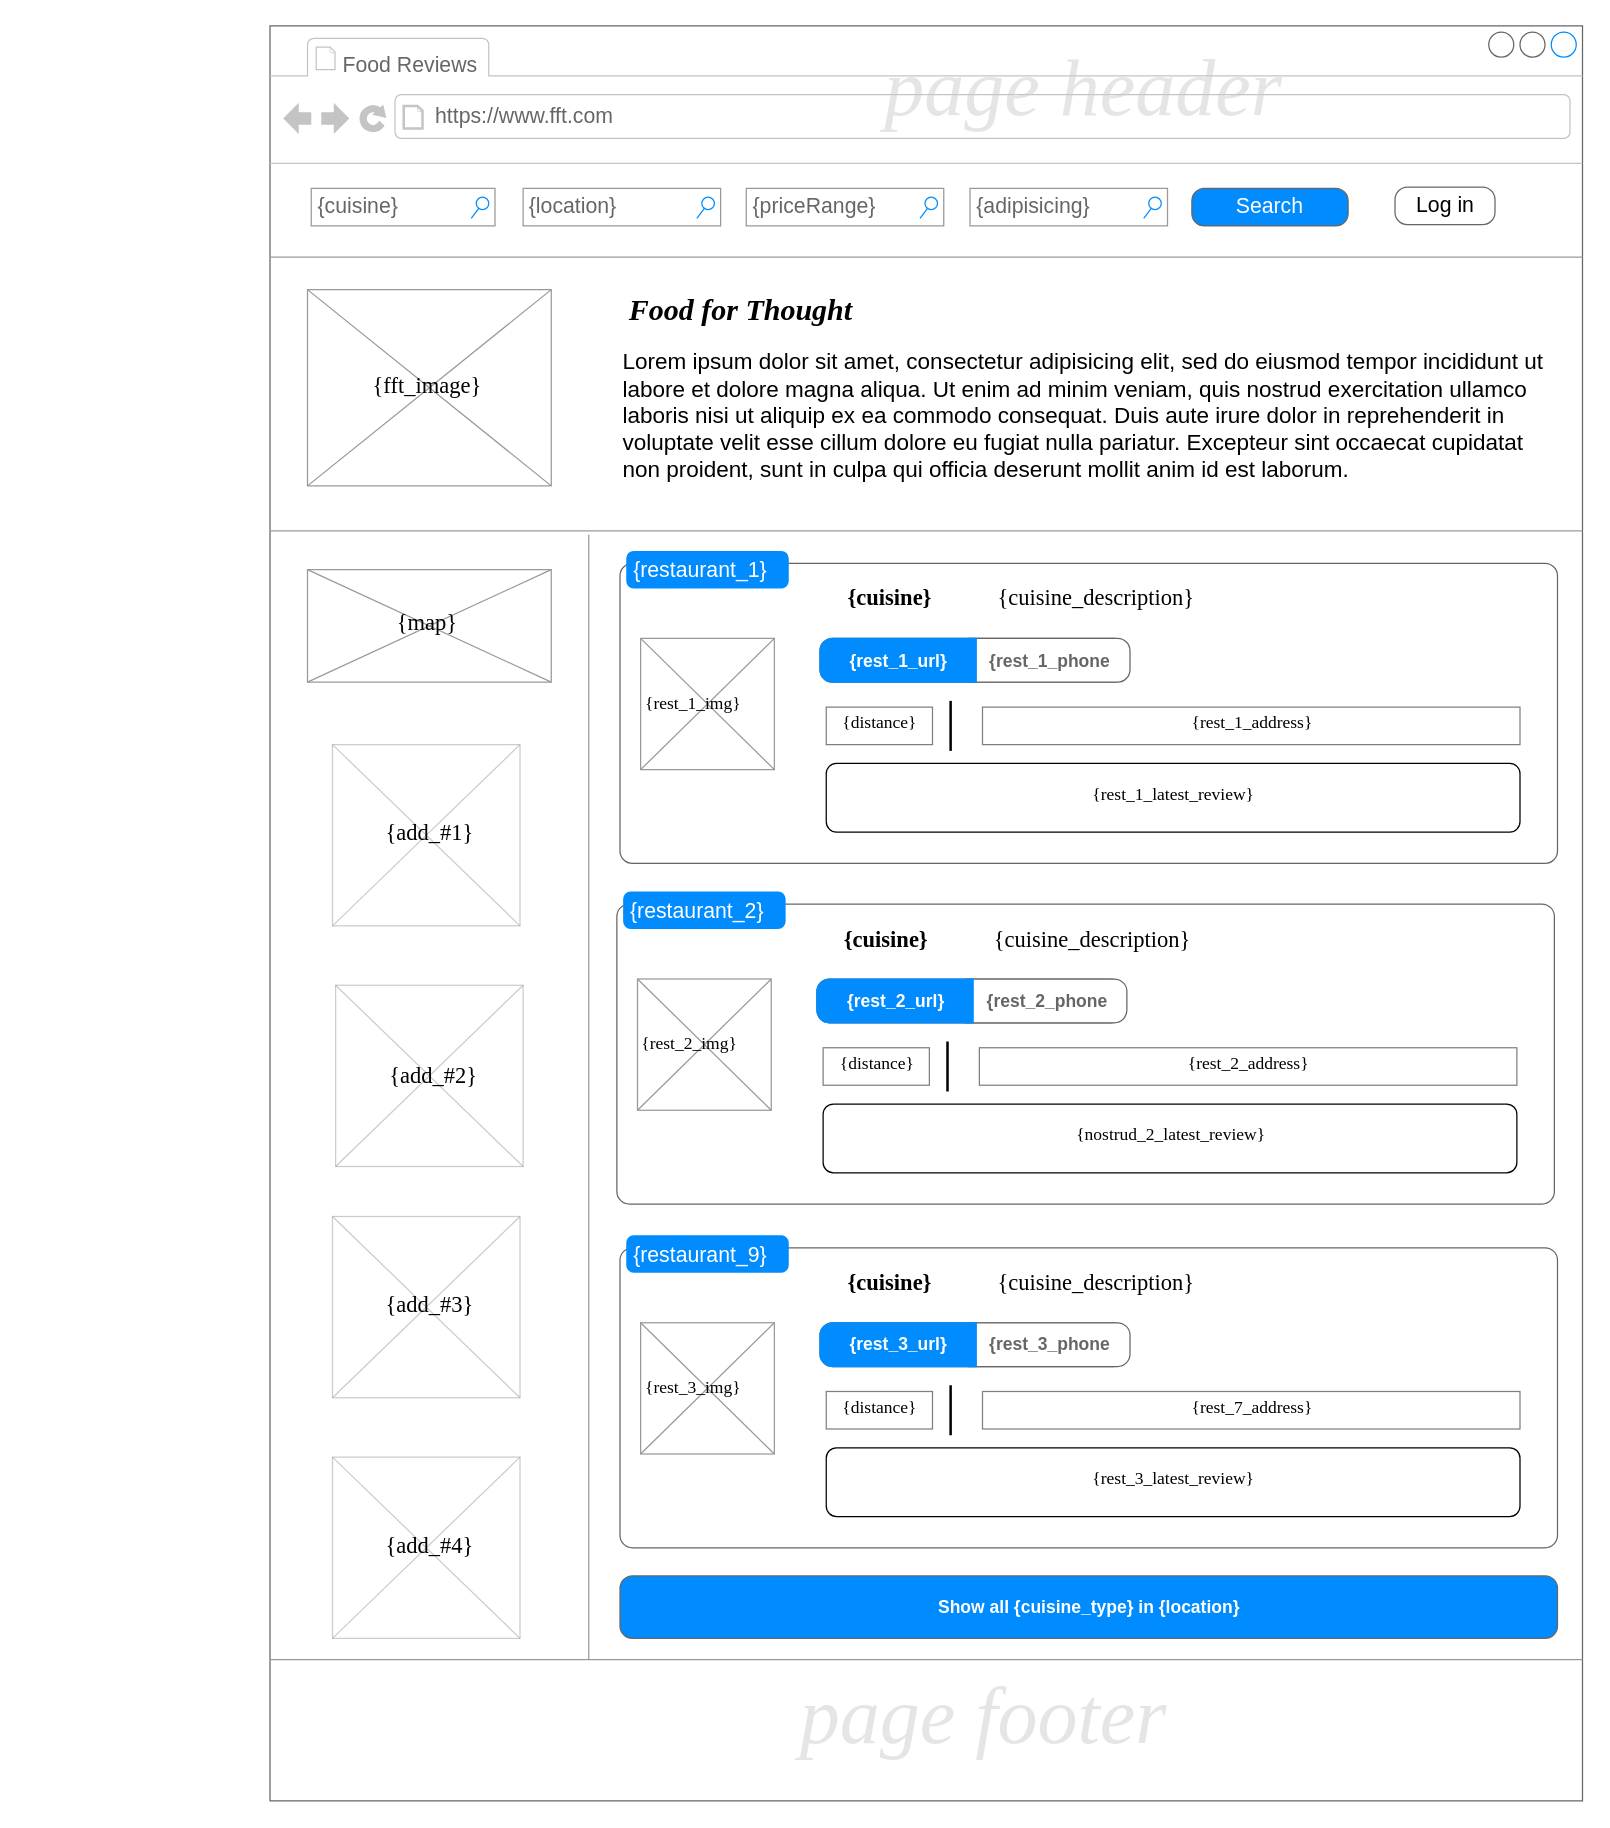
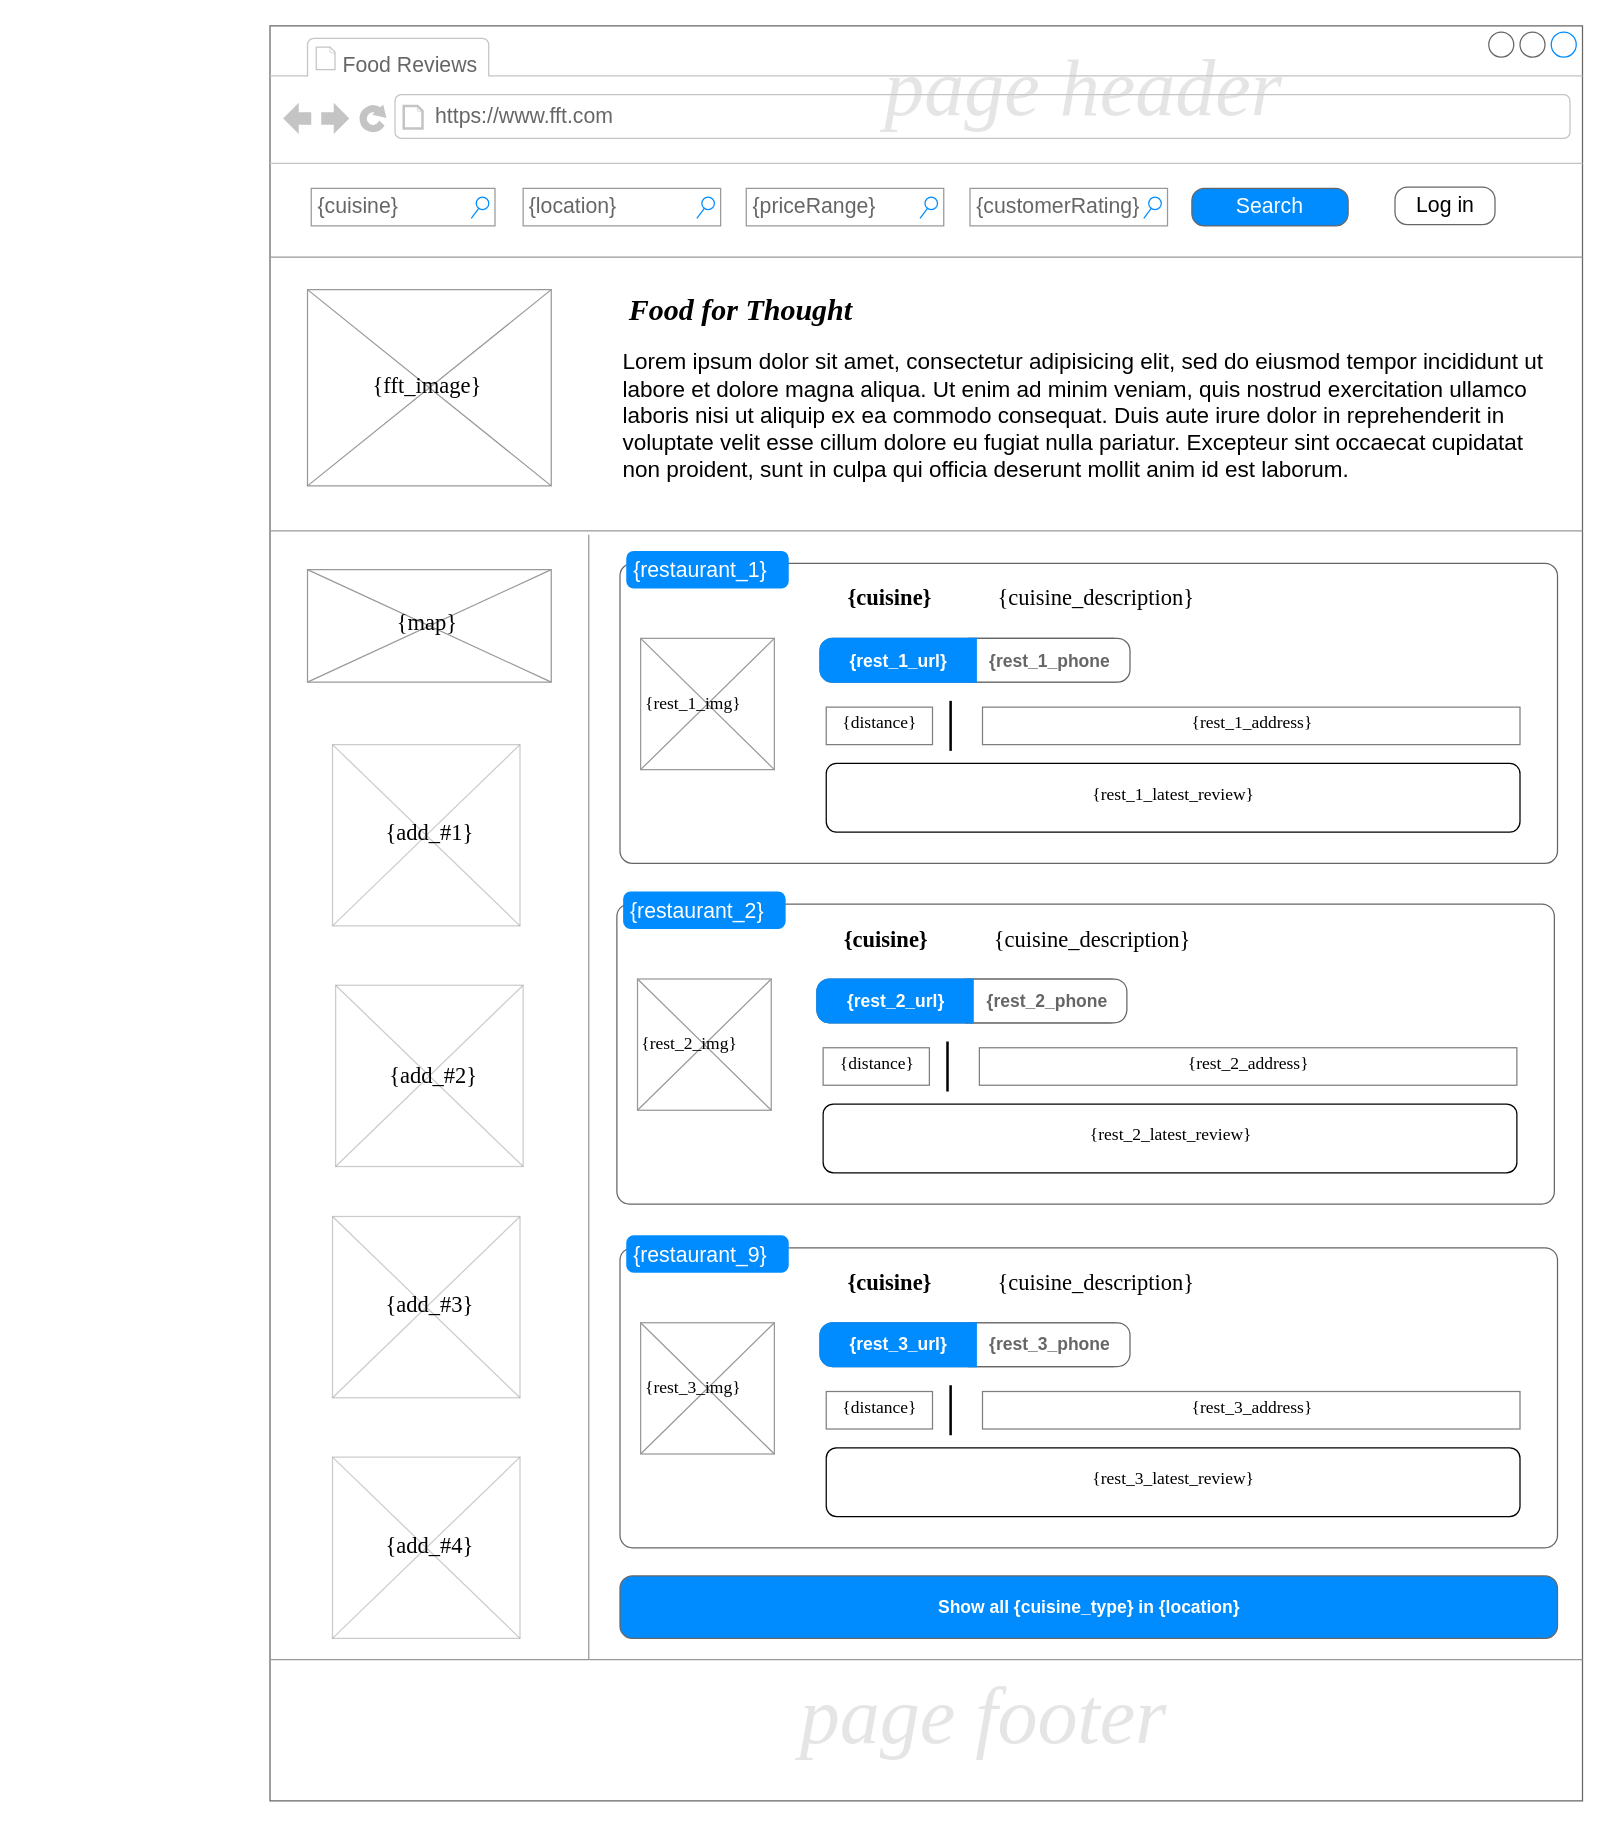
(1043, 207) -> (1069, 207)
(1171, 1136) -> (1171, 1136)
(1253, 1408) -> (1253, 1408)
